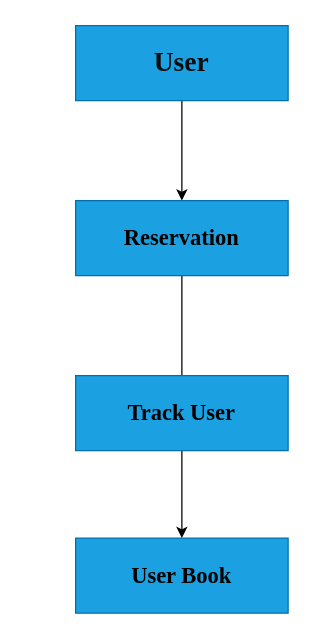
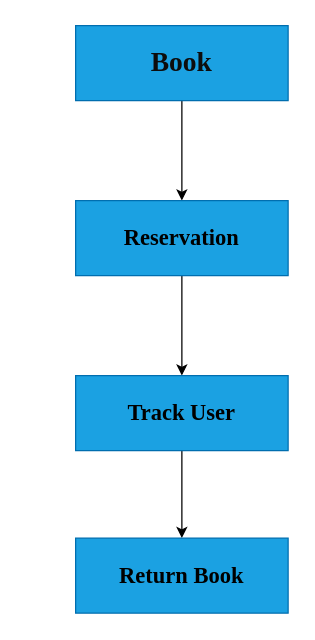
(182, 63) -> (182, 63)
(182, 369) -> (182, 366)
(182, 576) -> (182, 576)
